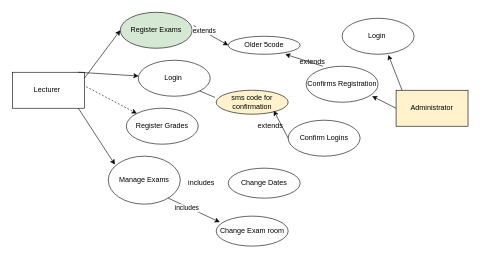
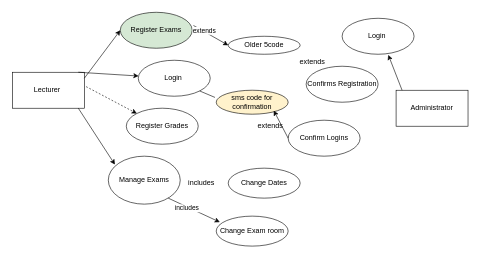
(303, 60) -> none
(386, 103) -> none
(432, 108) -> (432, 108)
